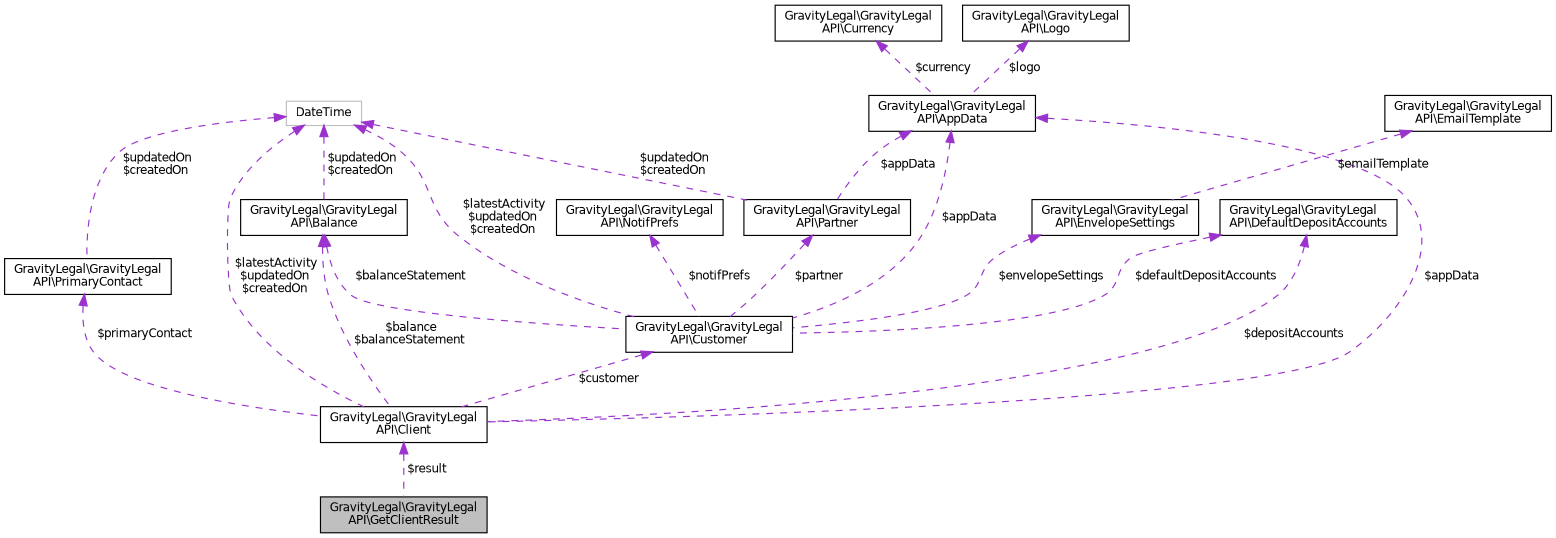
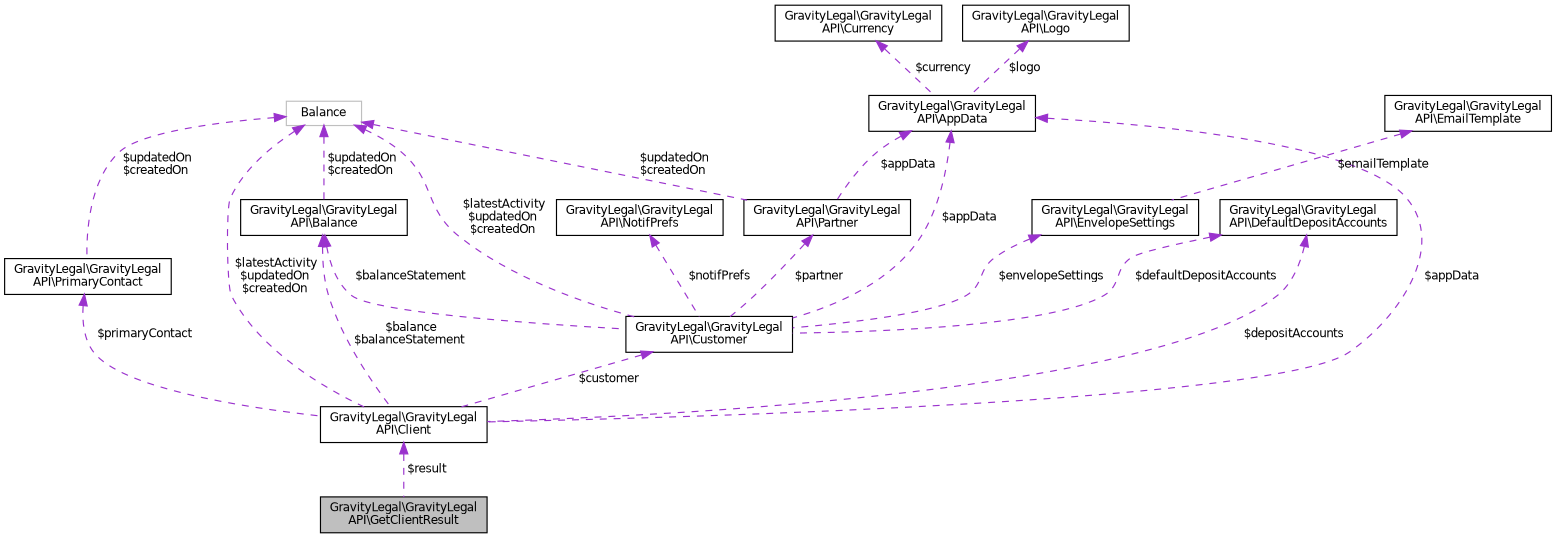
(324, 113) -> (324, 113)
